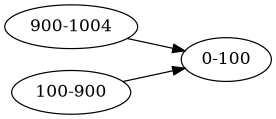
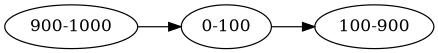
(71, 27) -> (71, 27)
(148, 76) -> (287, 27)
